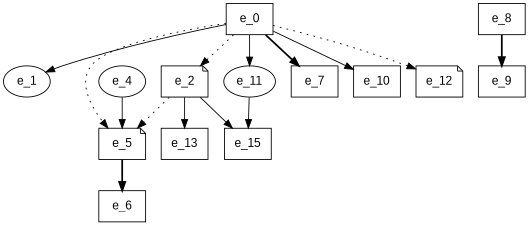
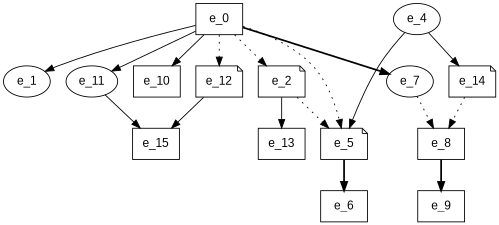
(315, 81) -> (410, 81)
none -> (472, 81)
none -> (423, 108)
(213, 110) -> (191, 110)
